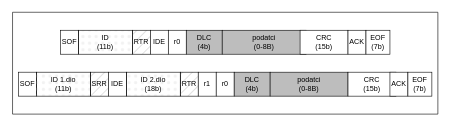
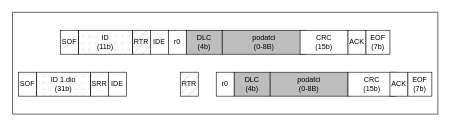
(63, 84) -> (63, 84)
(99, 84) -> (99, 84)
(153, 84) -> none
(207, 84) -> none
